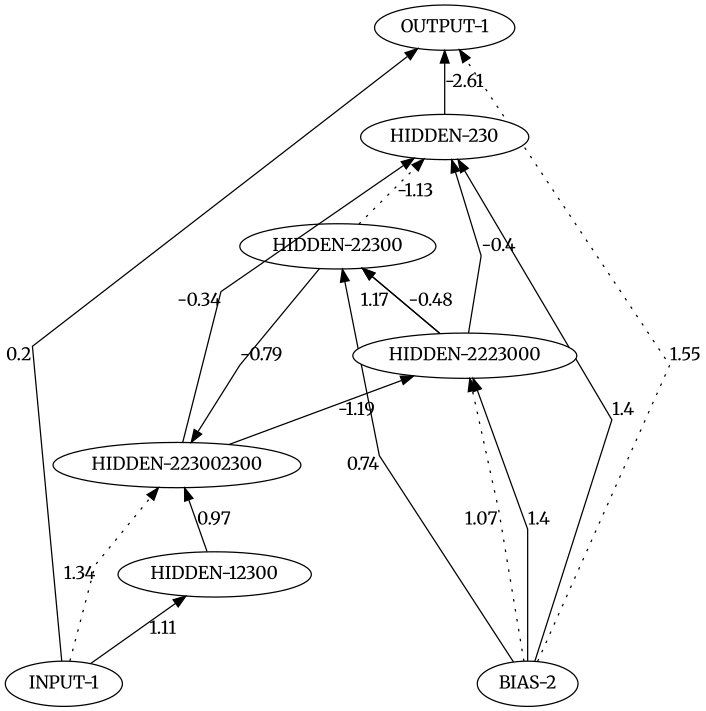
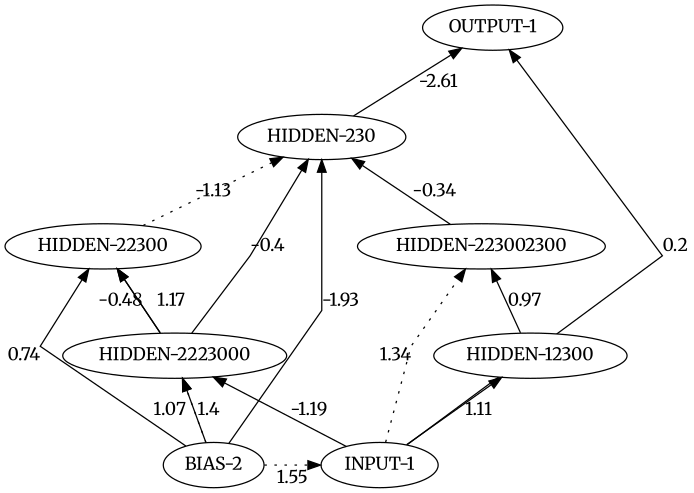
(255, 347) -> none
(658, 348) -> (286, 465)
(623, 410) -> (341, 301)
(315, 412) -> (285, 415)
